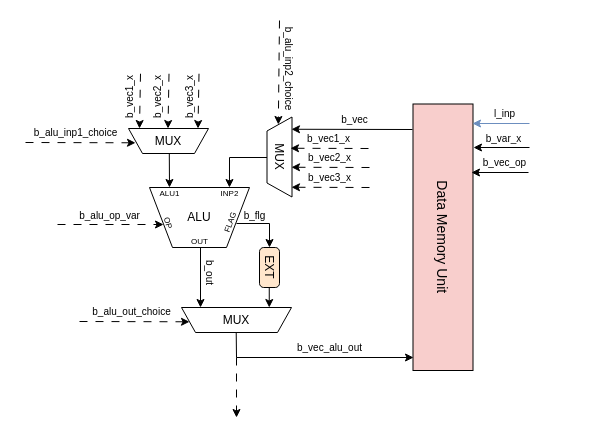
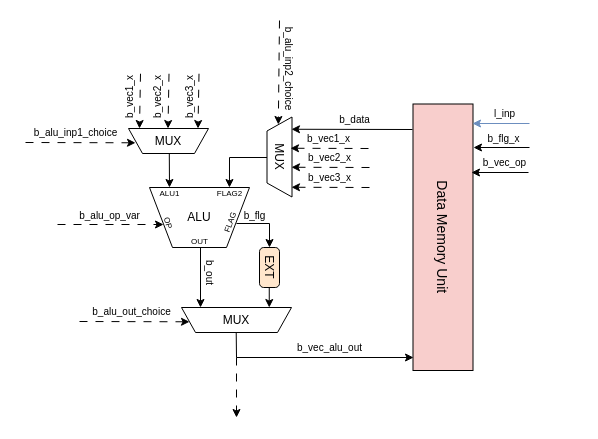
(355, 120) -> (355, 120)
(504, 139) -> (504, 139)
(230, 193) -> (230, 193)
